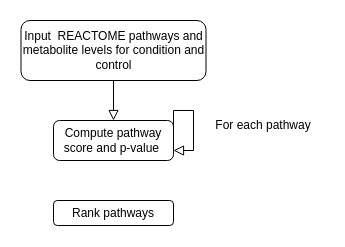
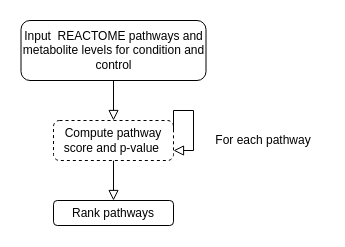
(264, 126) -> (264, 141)
(114, 141) -> (114, 141)
none -> (114, 175)
